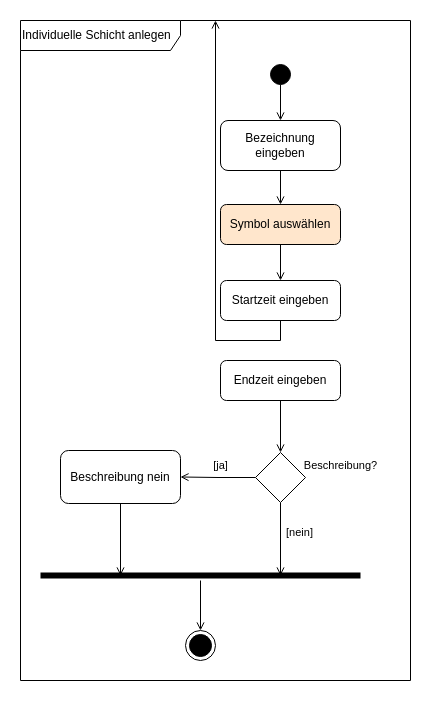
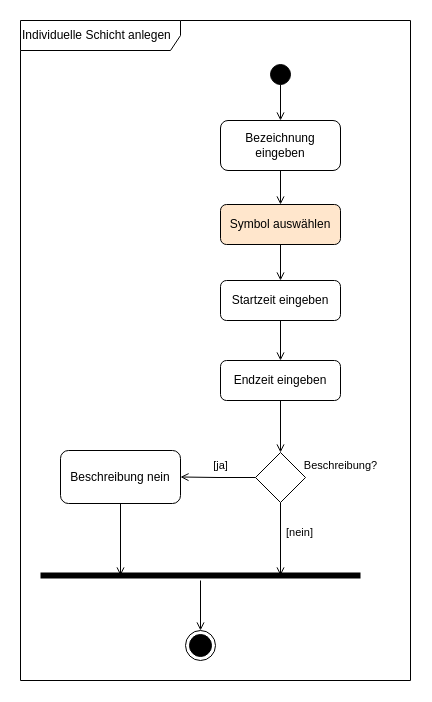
(216, 216) -> (281, 348)
